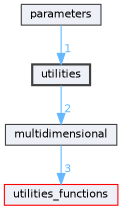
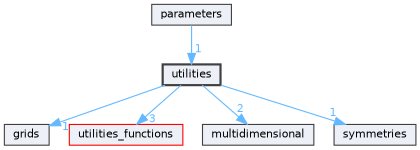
none -> (27, 135)
none -> (375, 135)
(61, 159) -> (163, 101)
